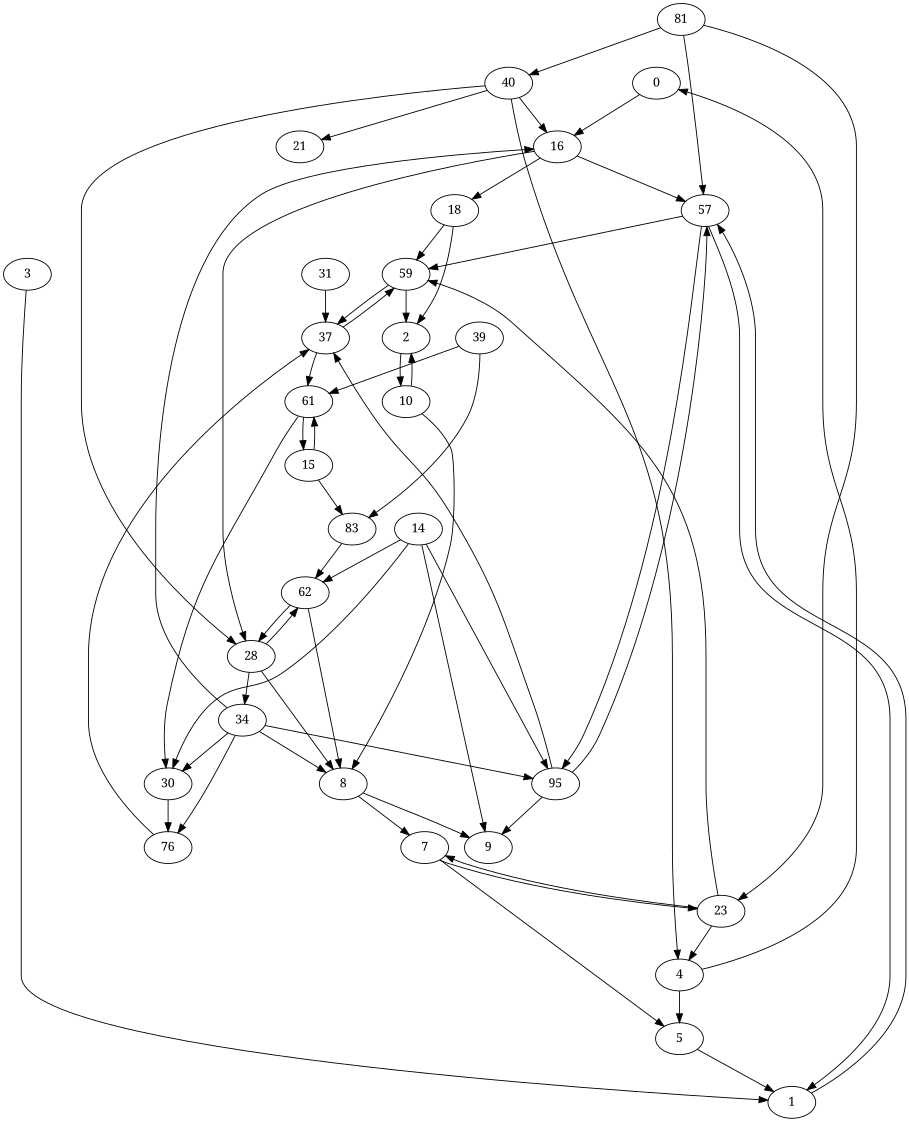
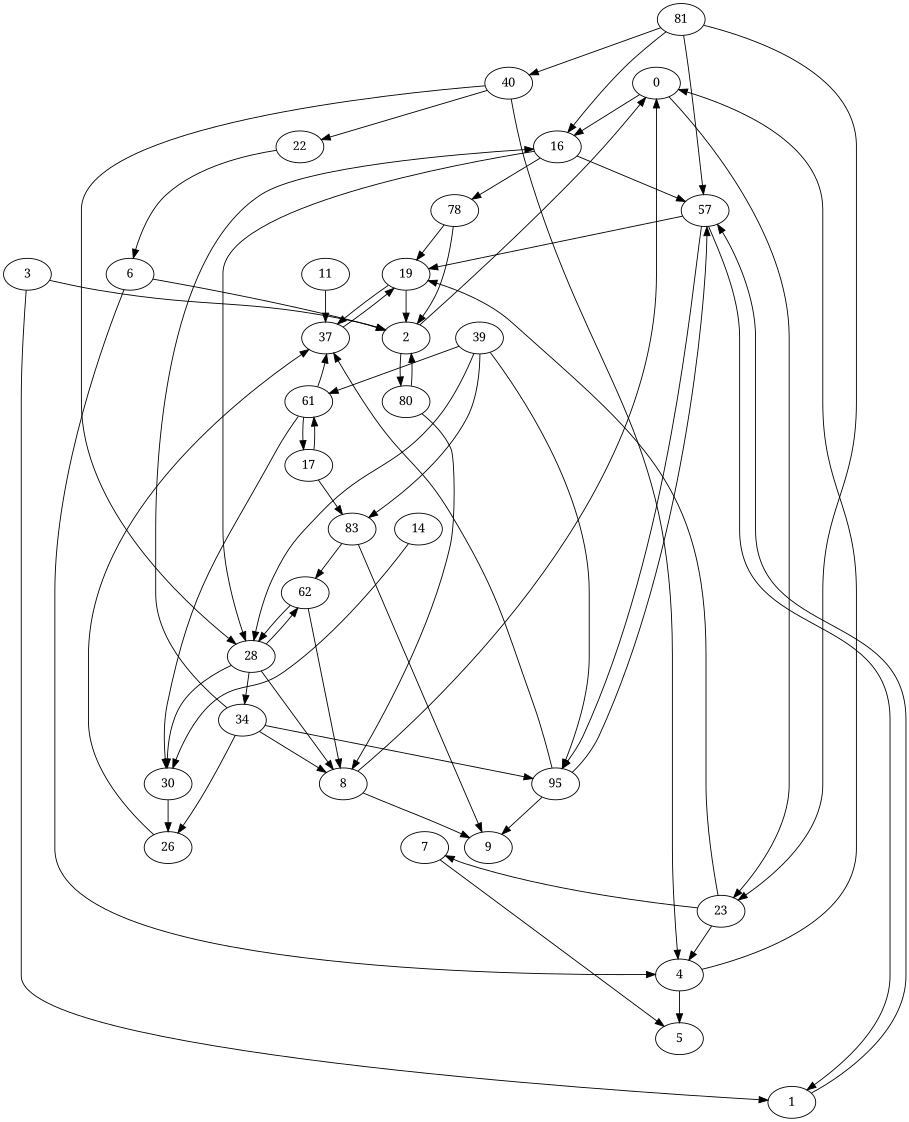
(530, 112) -> (617, 75)
(300, 147) -> (300, 147)
(455, 211) -> (455, 211)
none -> (534, 219)
none -> (130, 274)
(326, 274) -> (326, 274)
(406, 274) -> (406, 274)
none -> (213, 303)
(313, 365) -> (322, 375)
(406, 402) -> (406, 402)
(309, 465) -> (309, 465)
none -> (354, 484)
(366, 559) -> none
(485, 652) -> (584, 546)
(452, 684) -> (418, 684)
(209, 749) -> (184, 701)
(380, 813) -> (599, 479)
(168, 848) -> (168, 848)
(563, 891) -> (789, 484)
(732, 1068) -> none
